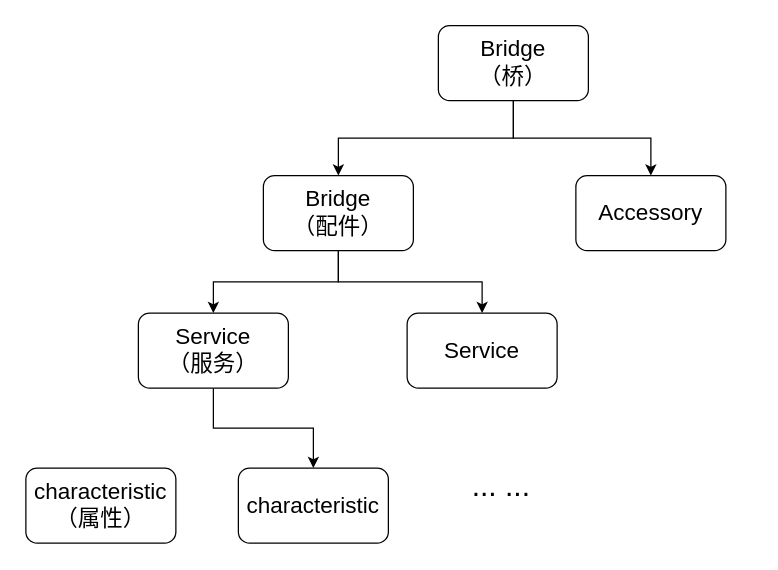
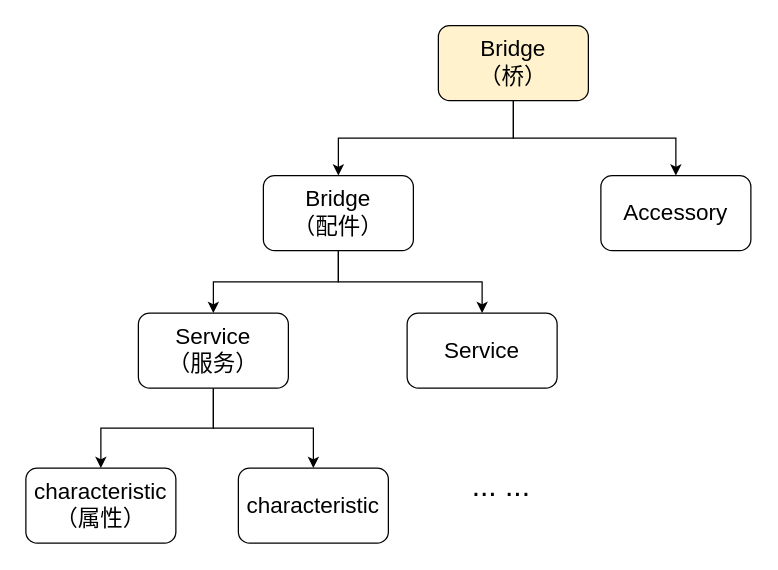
(513, 63) -> (513, 63)
(651, 213) -> (676, 213)
none -> (140, 428)
